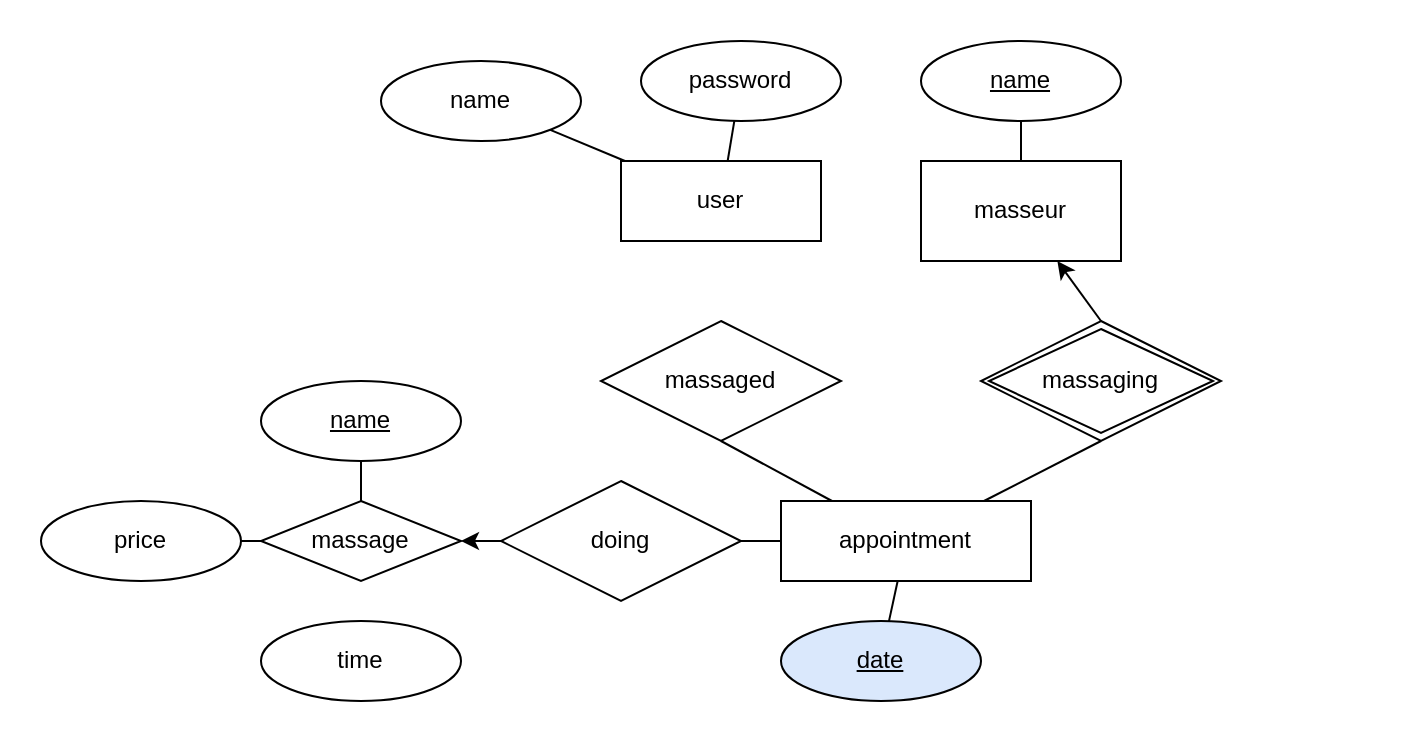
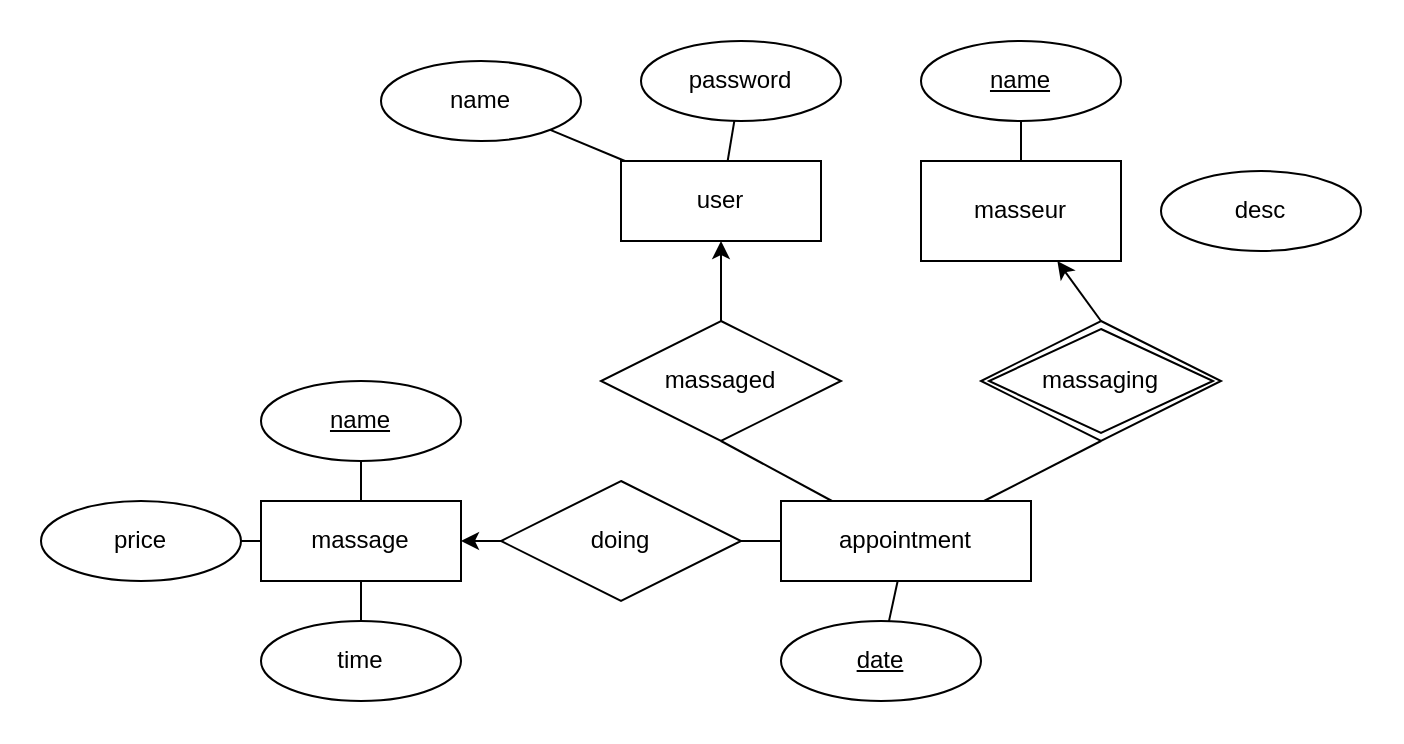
none -> (1261, 211)
none -> (721, 287)
(361, 541) -> (361, 541)
none -> (361, 601)
(881, 661) -> (881, 661)
